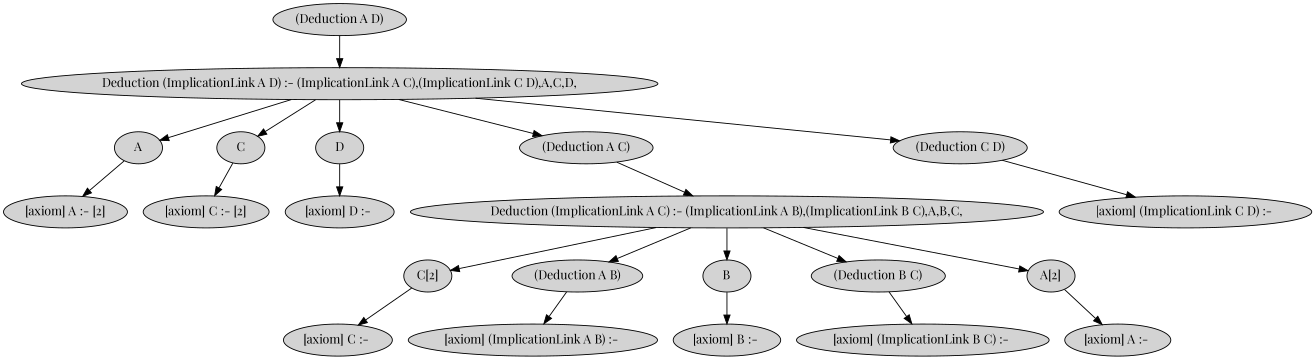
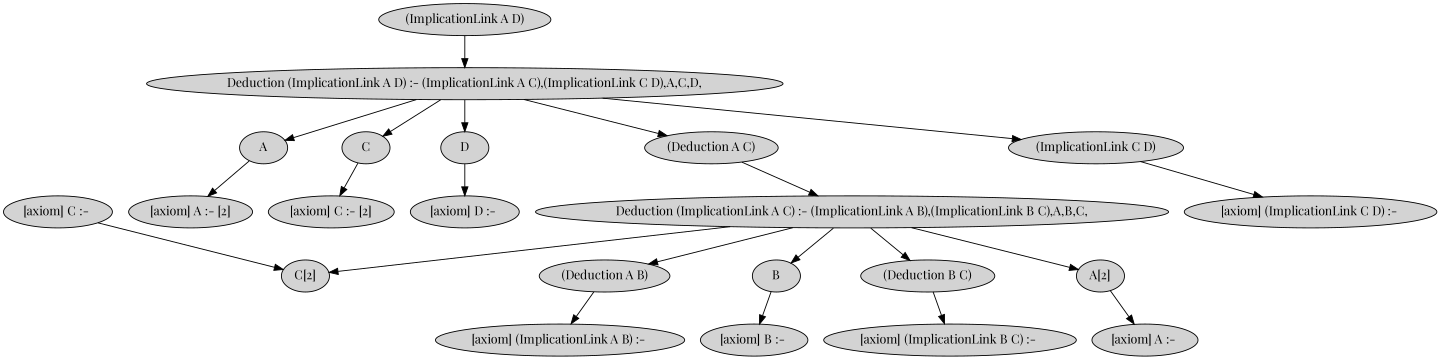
(340, 20) -> (465, 20)
(960, 148) -> (1096, 148)
(389, 304) -> (186, 245)
